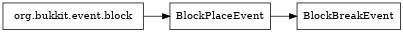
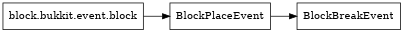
(73, 16) -> (73, 16)
